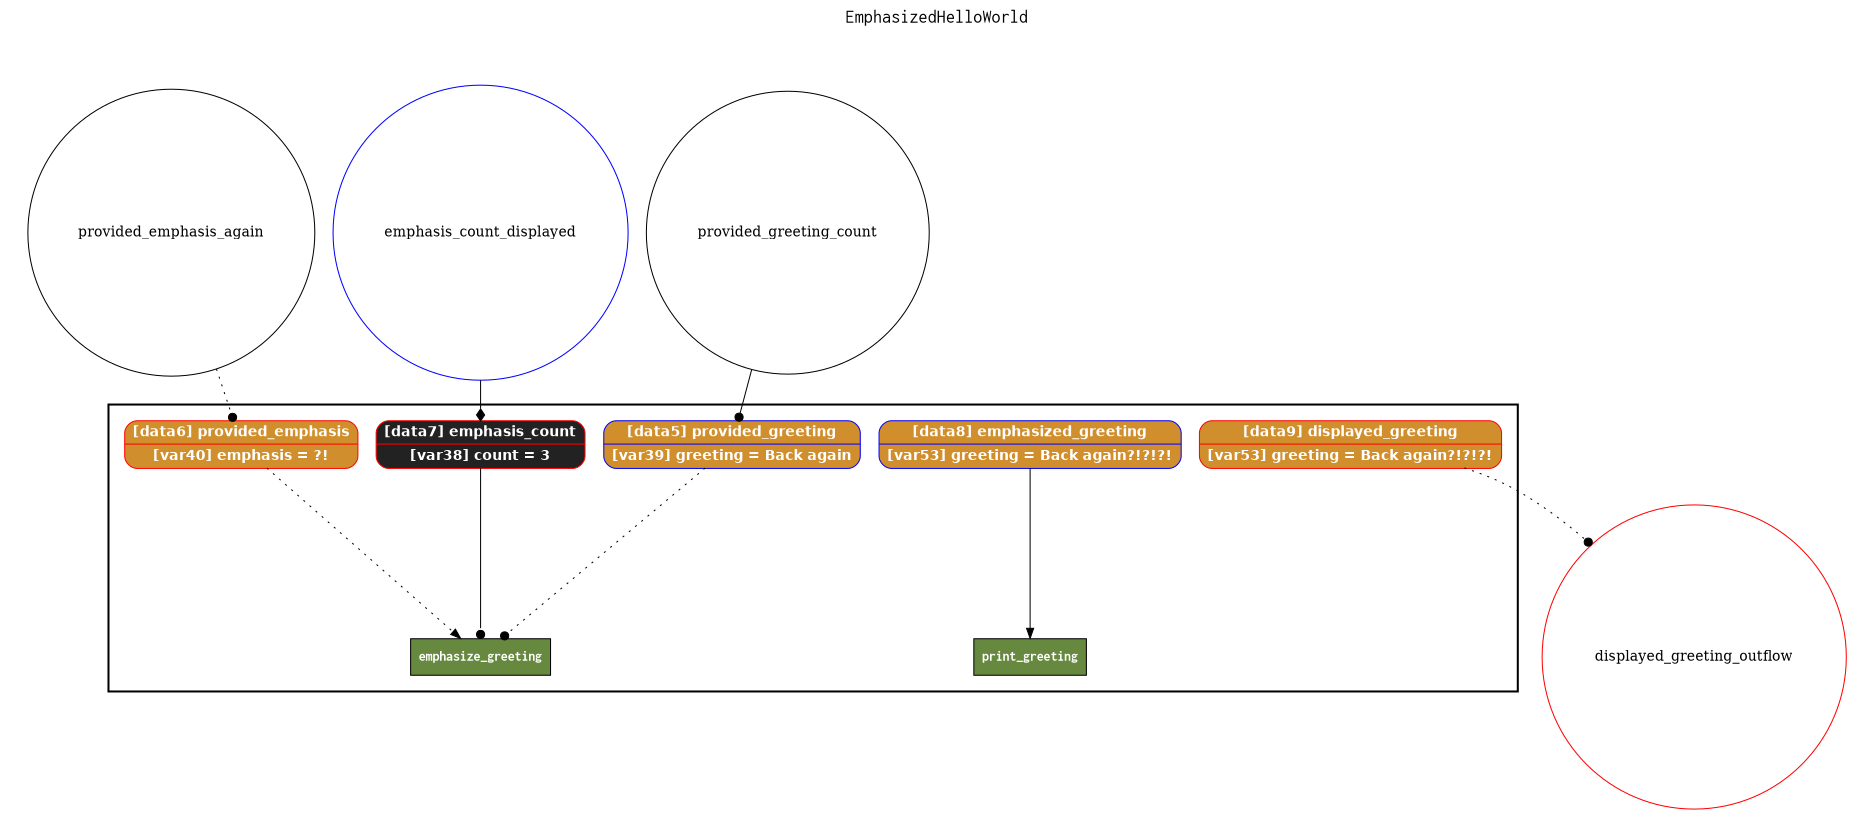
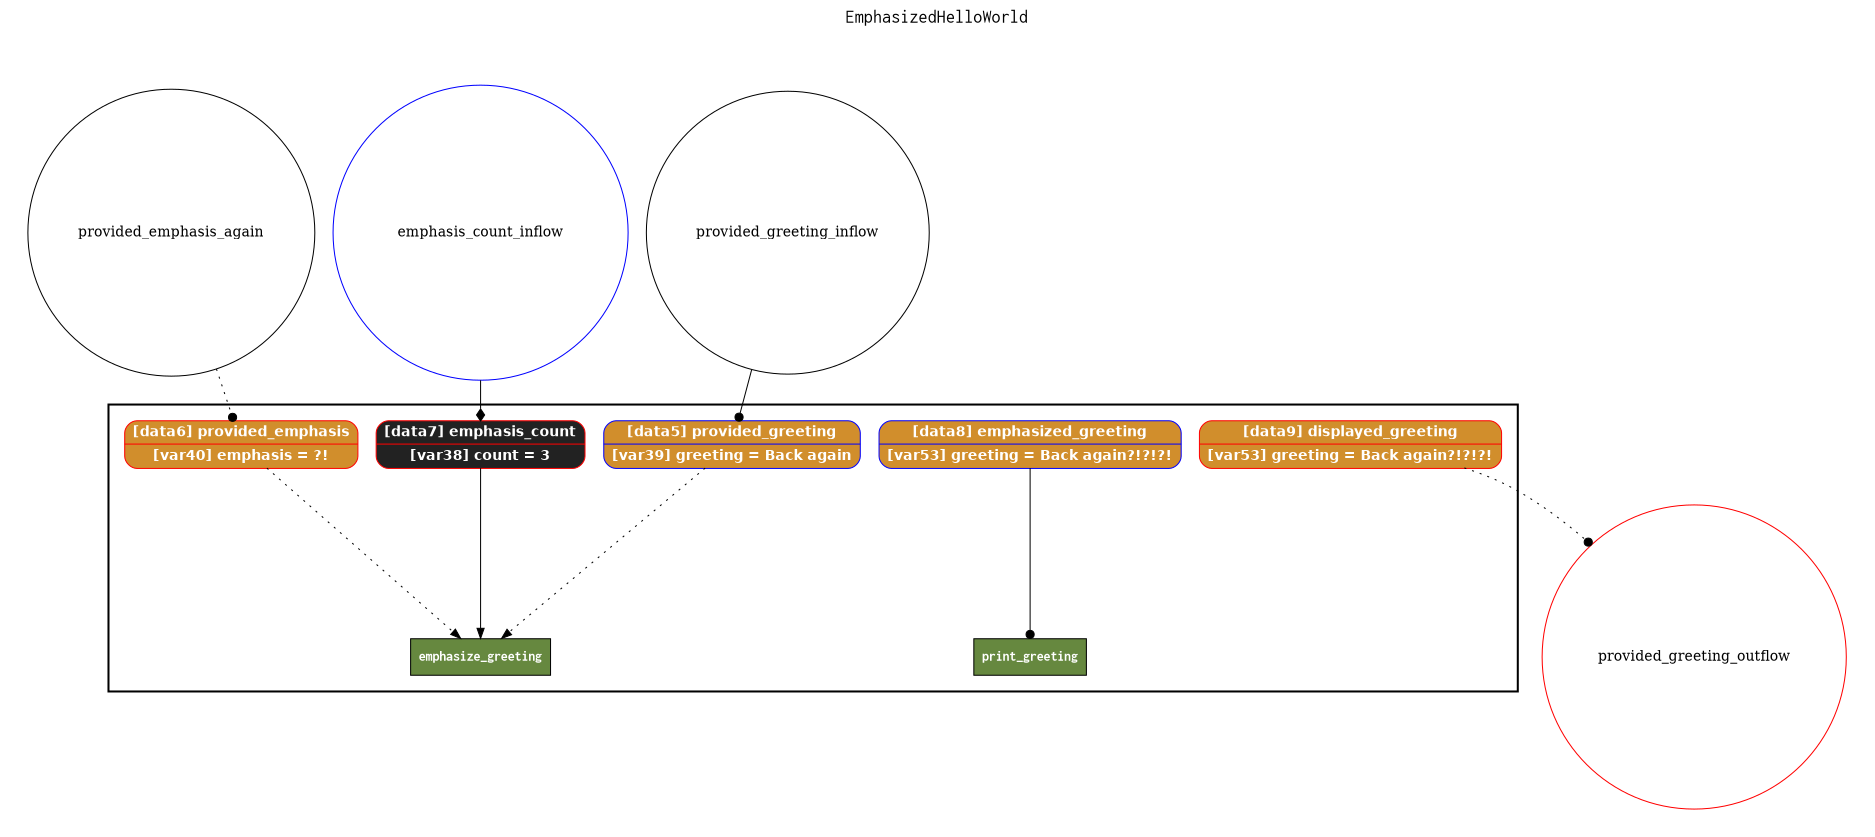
(481, 233) -> (481, 233)
(788, 233) -> (788, 233)
(481, 548) -> (481, 548)
(1030, 549) -> (1030, 549)
(607, 550) -> (607, 550)
(1694, 657) -> (1694, 657)
